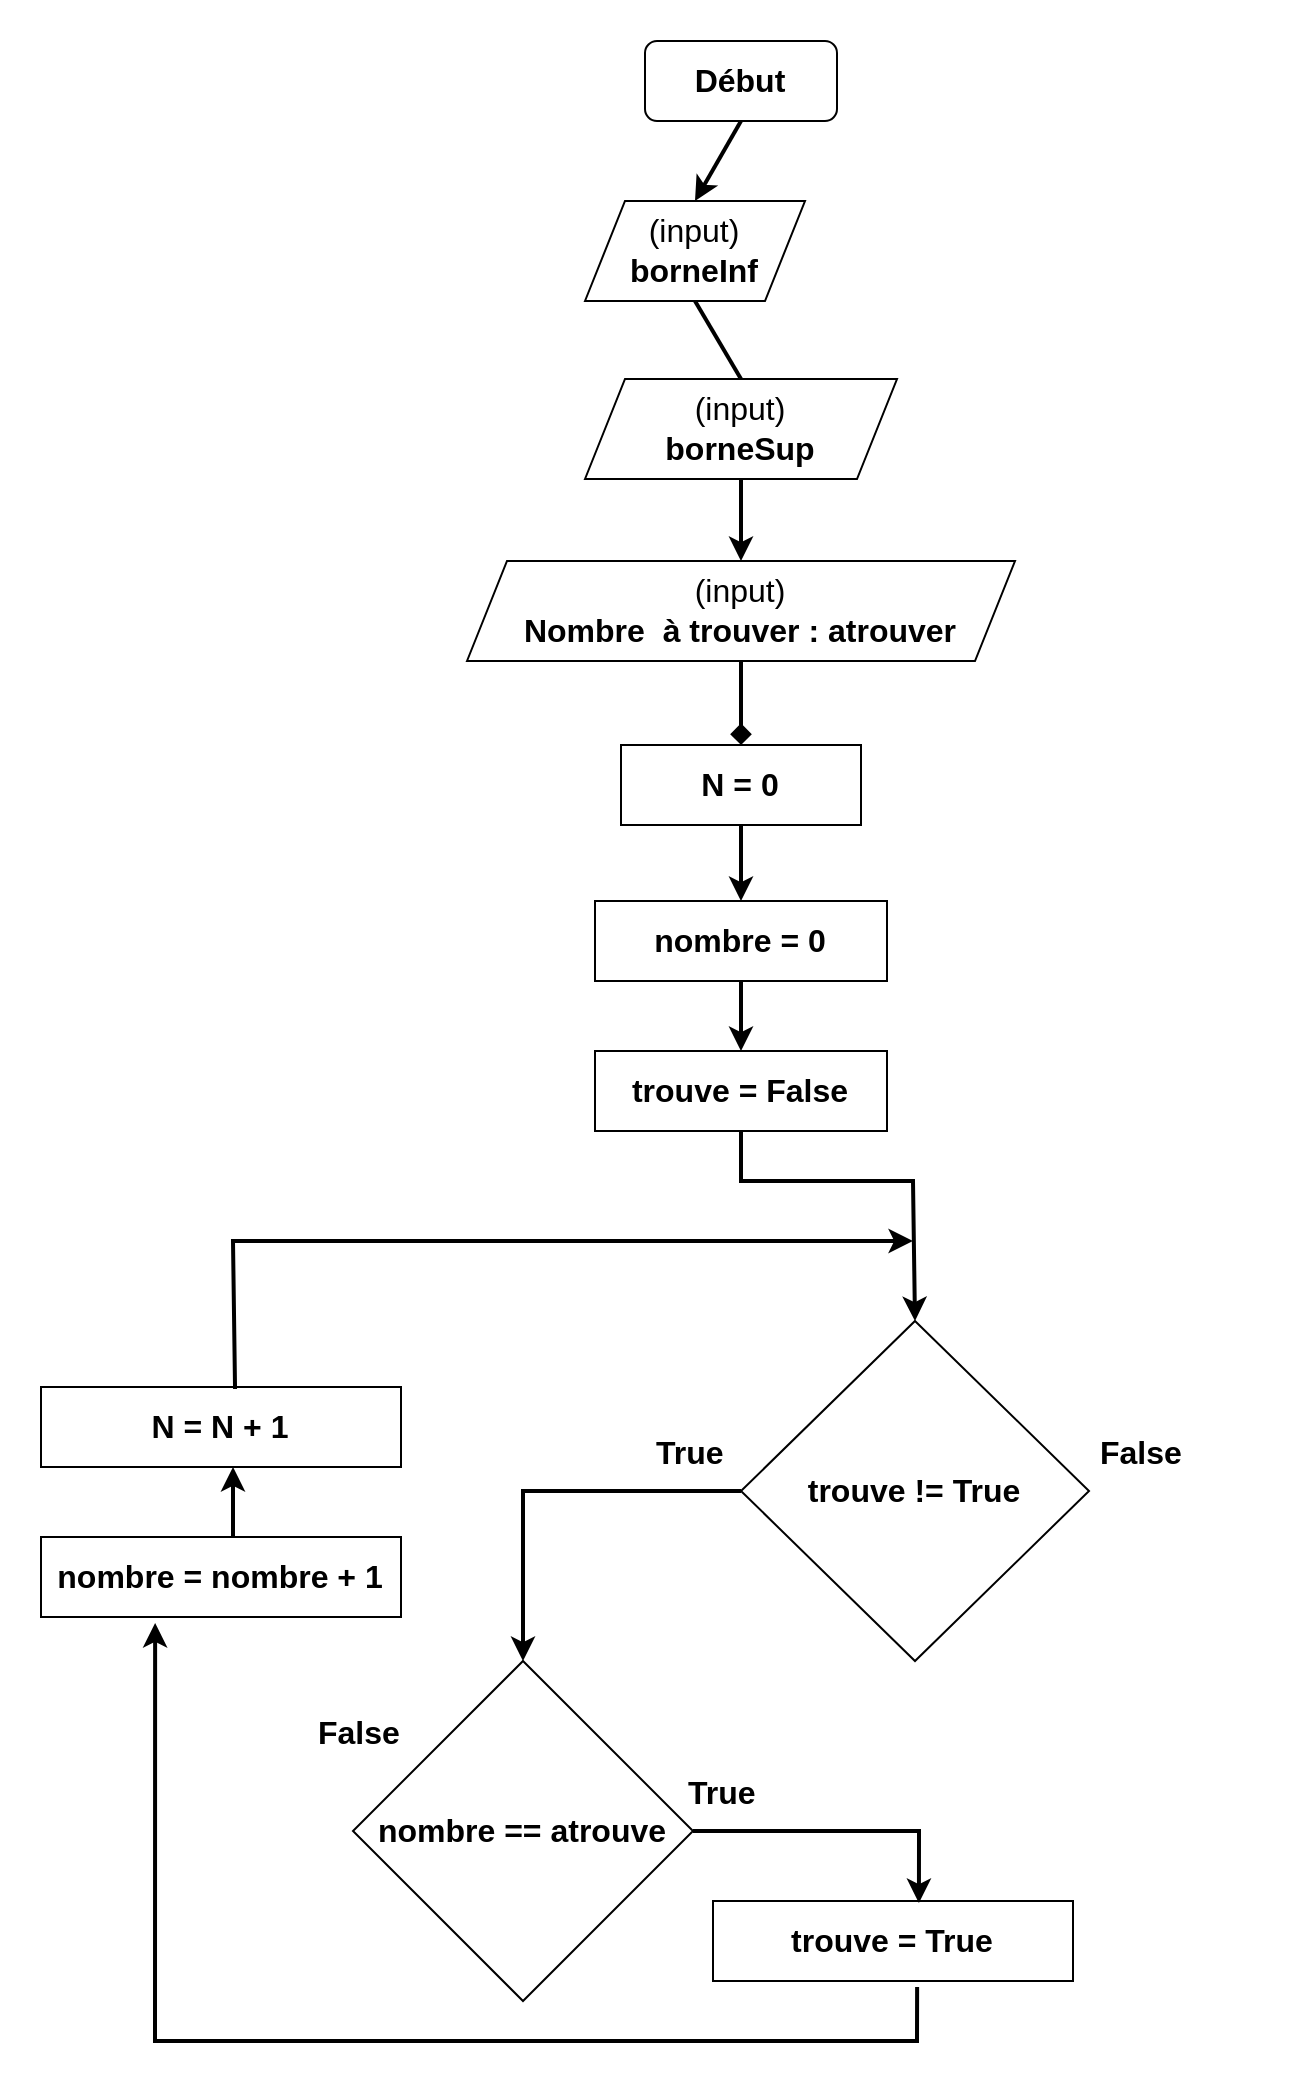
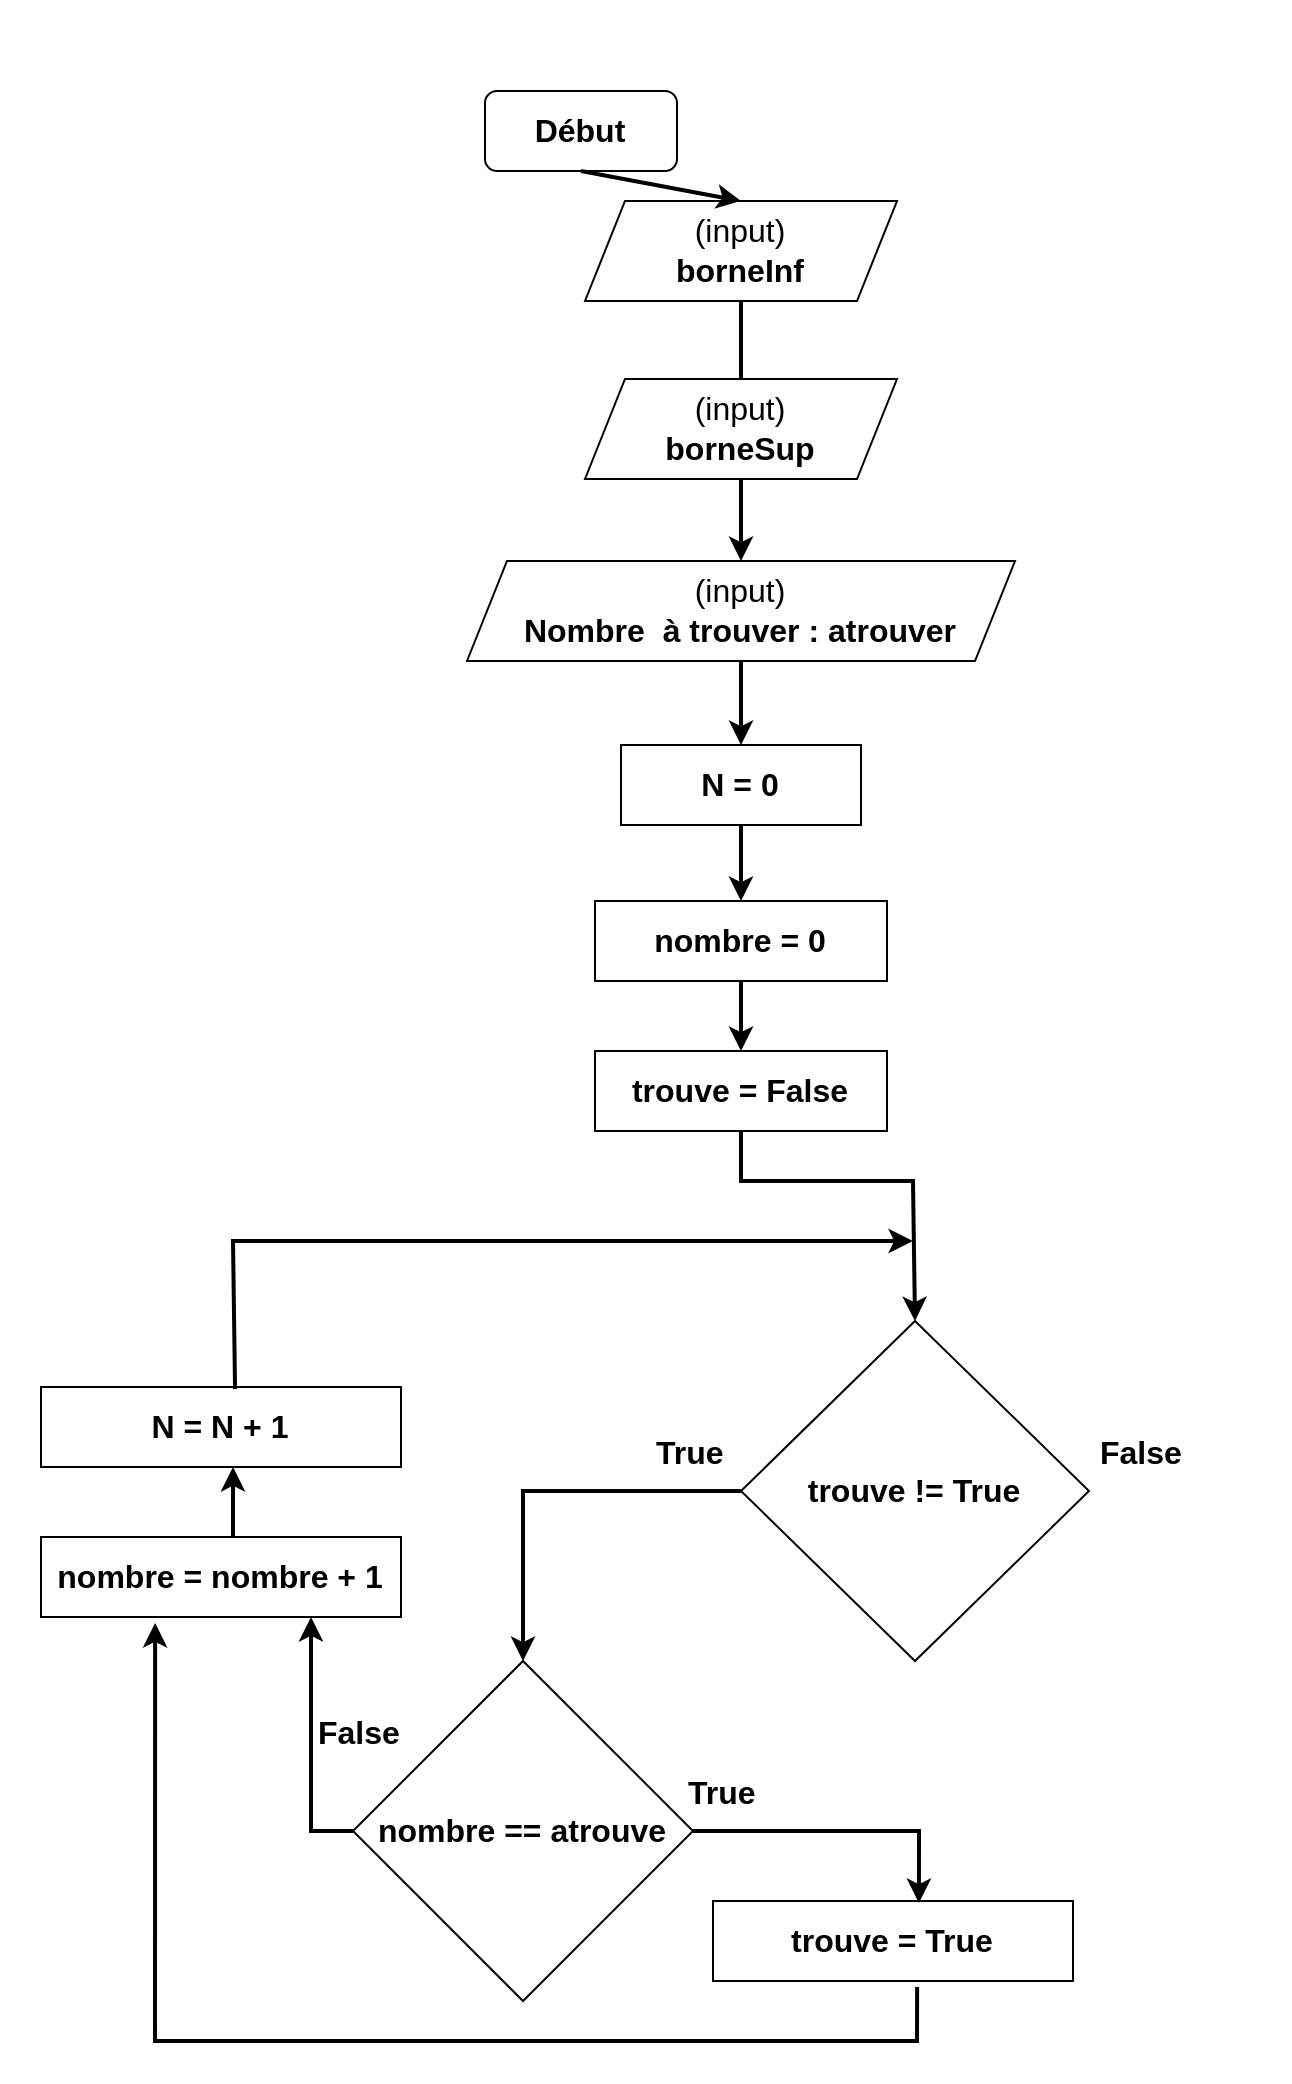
(741, 81) -> (581, 131)
(695, 251) -> (741, 251)
(741, 724) -> (741, 724)
none -> (311, 1754)
